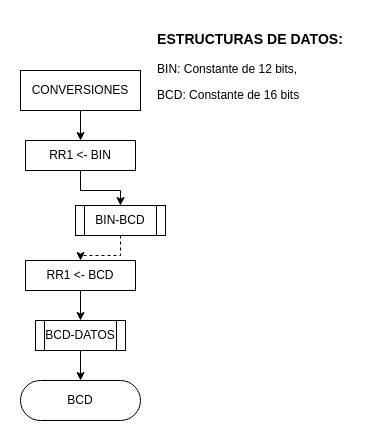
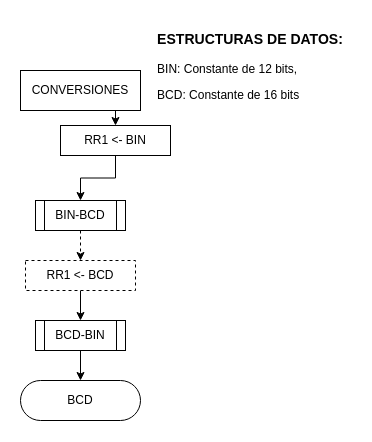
(81, 156) -> (116, 141)
(121, 221) -> (81, 216)
(81, 276) -> (81, 276)
(81, 336) -> (81, 336)
